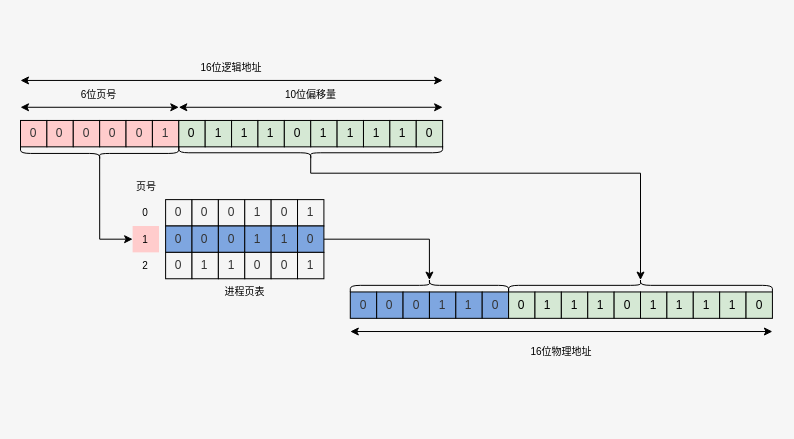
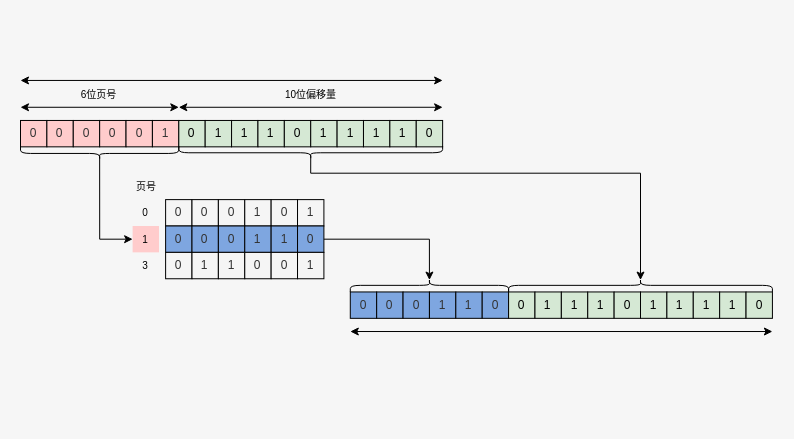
(232, 68) -> none
(146, 266) -> (146, 266)
(245, 292) -> none
(561, 351) -> none
